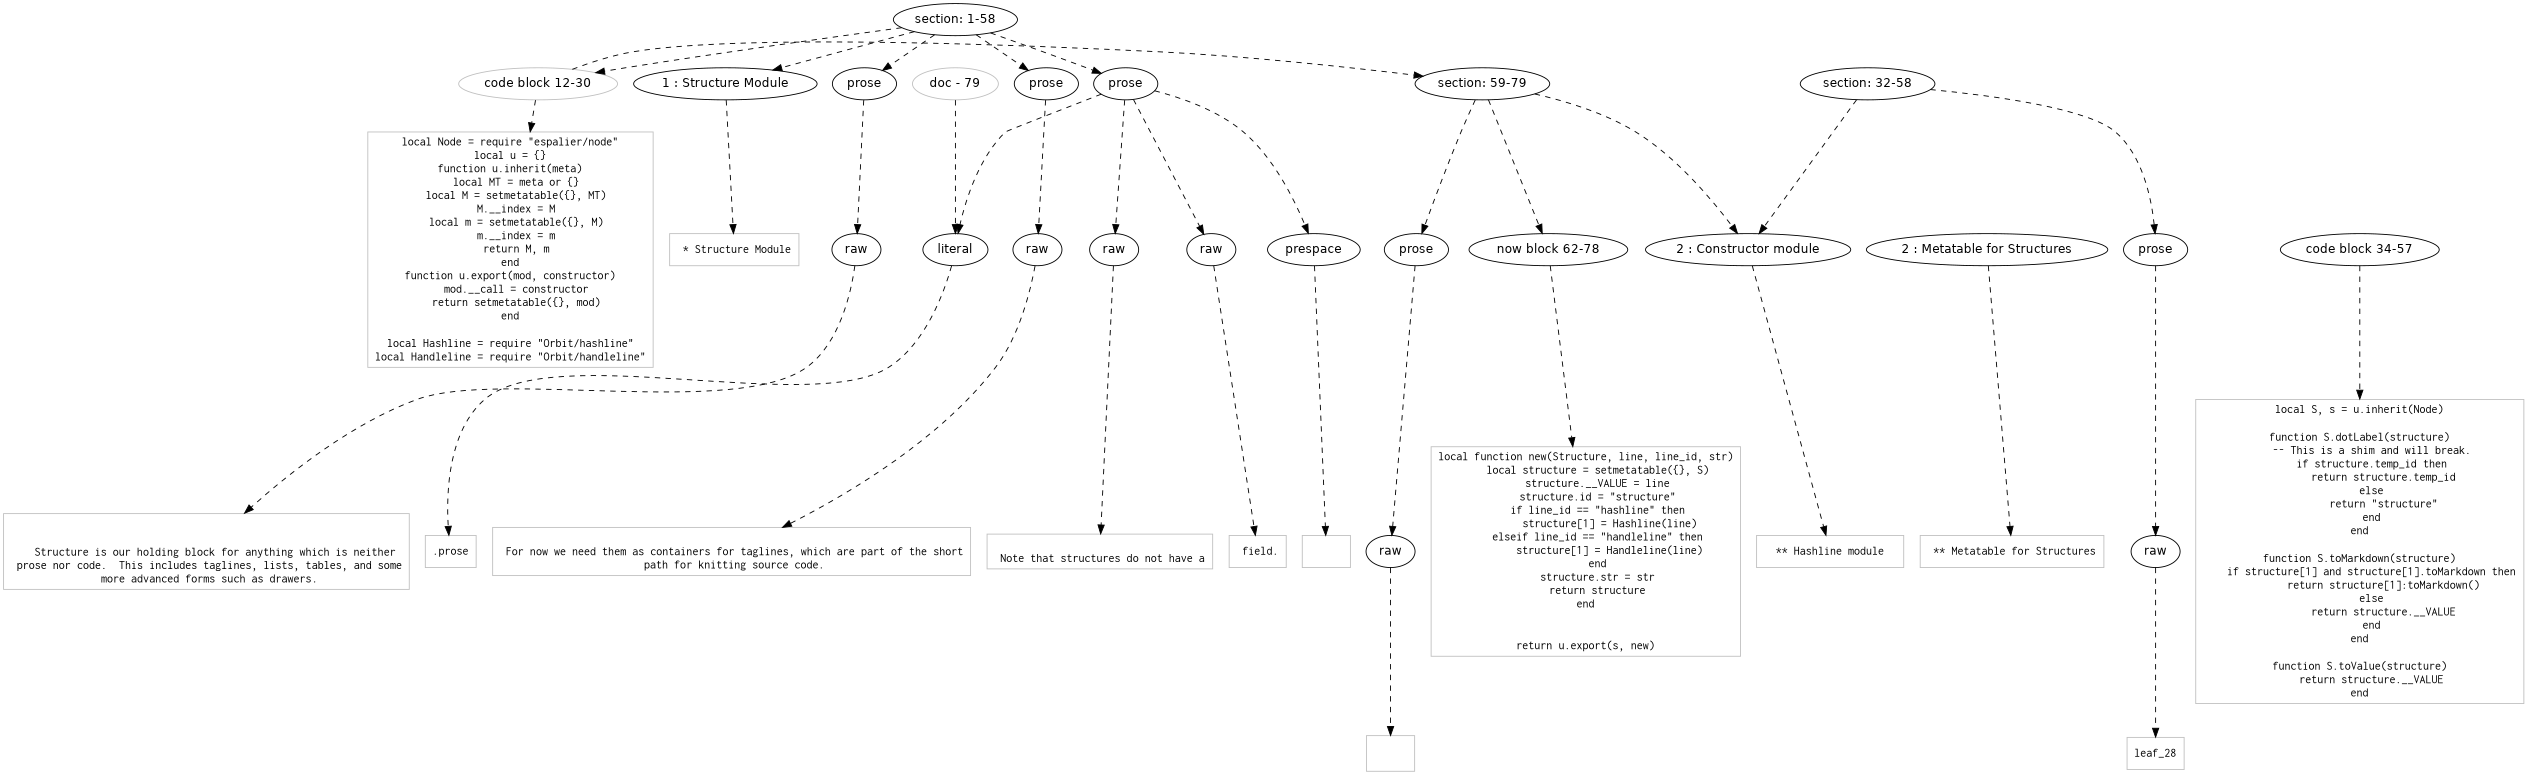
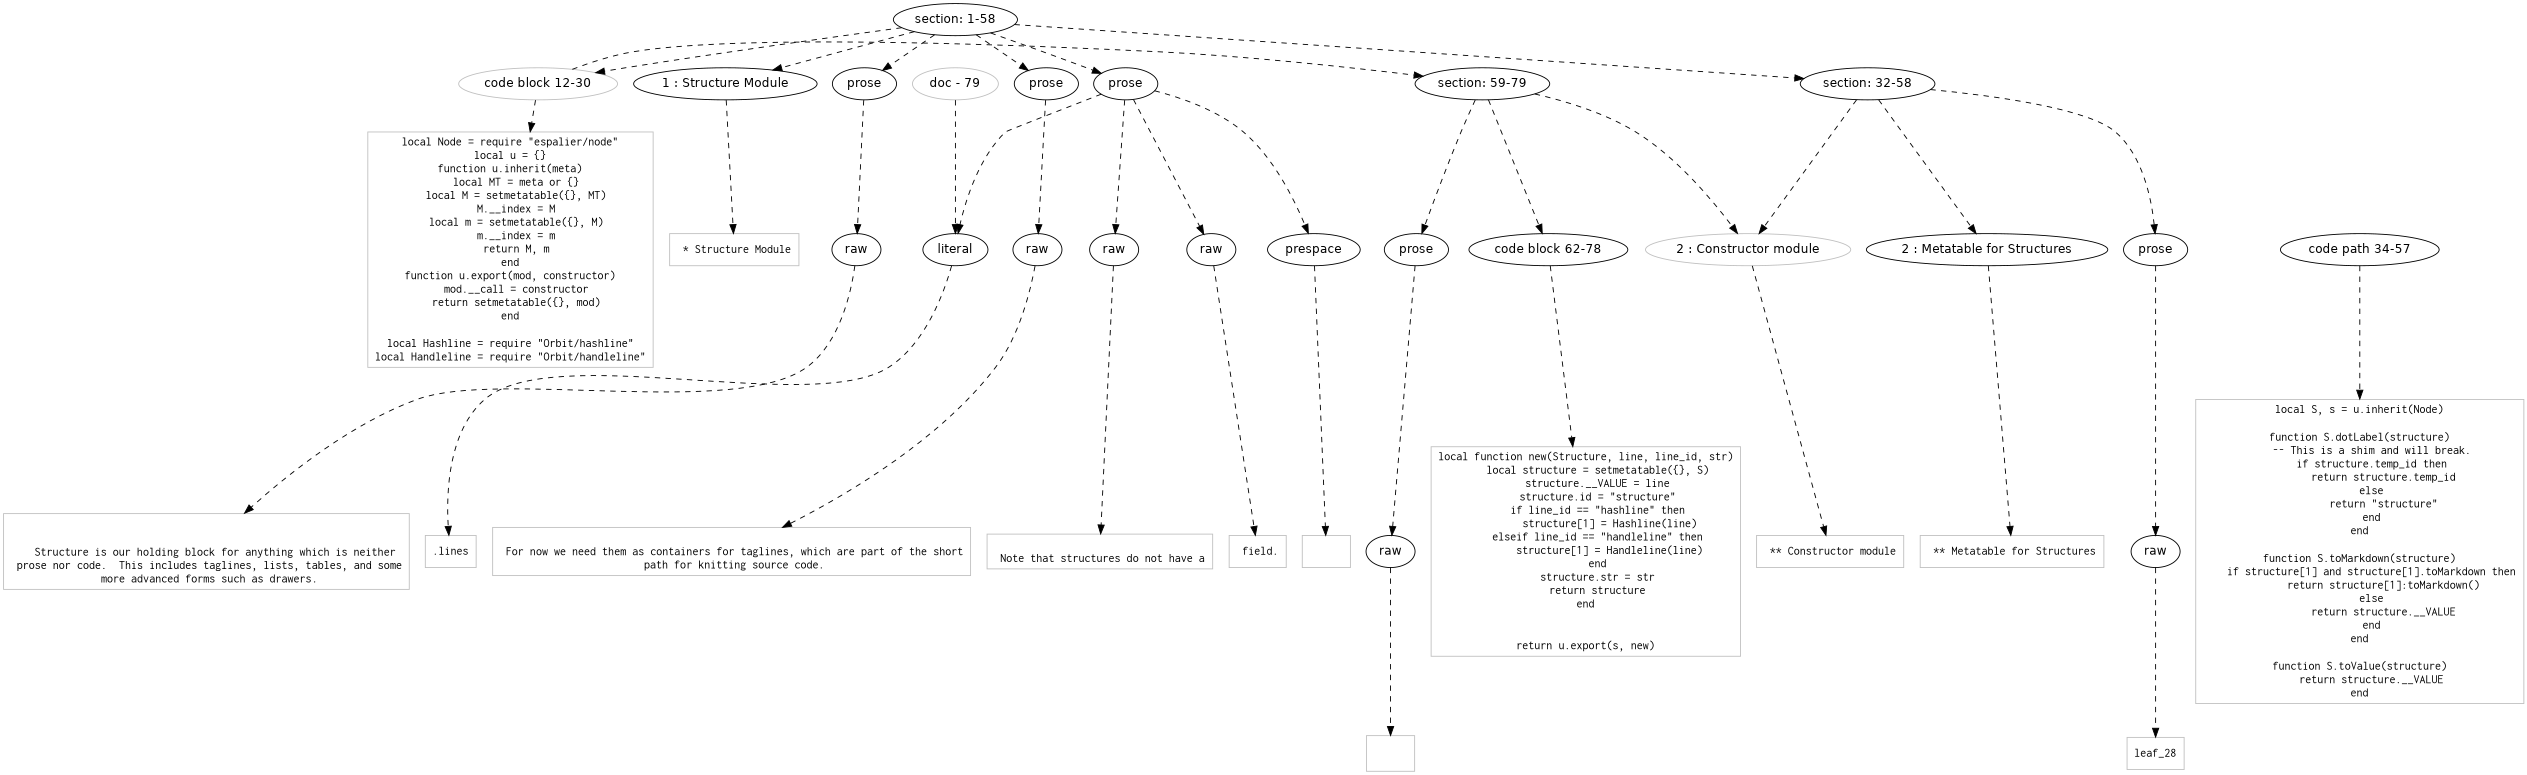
none -> (1405, 51)
none -> (1925, 163)
(1548, 250) -> (1548, 250)
(1748, 250) -> (1748, 250)
(2360, 250) -> (2360, 250)
(451, 551) -> (451, 551)
(1830, 551) -> (1830, 551)
